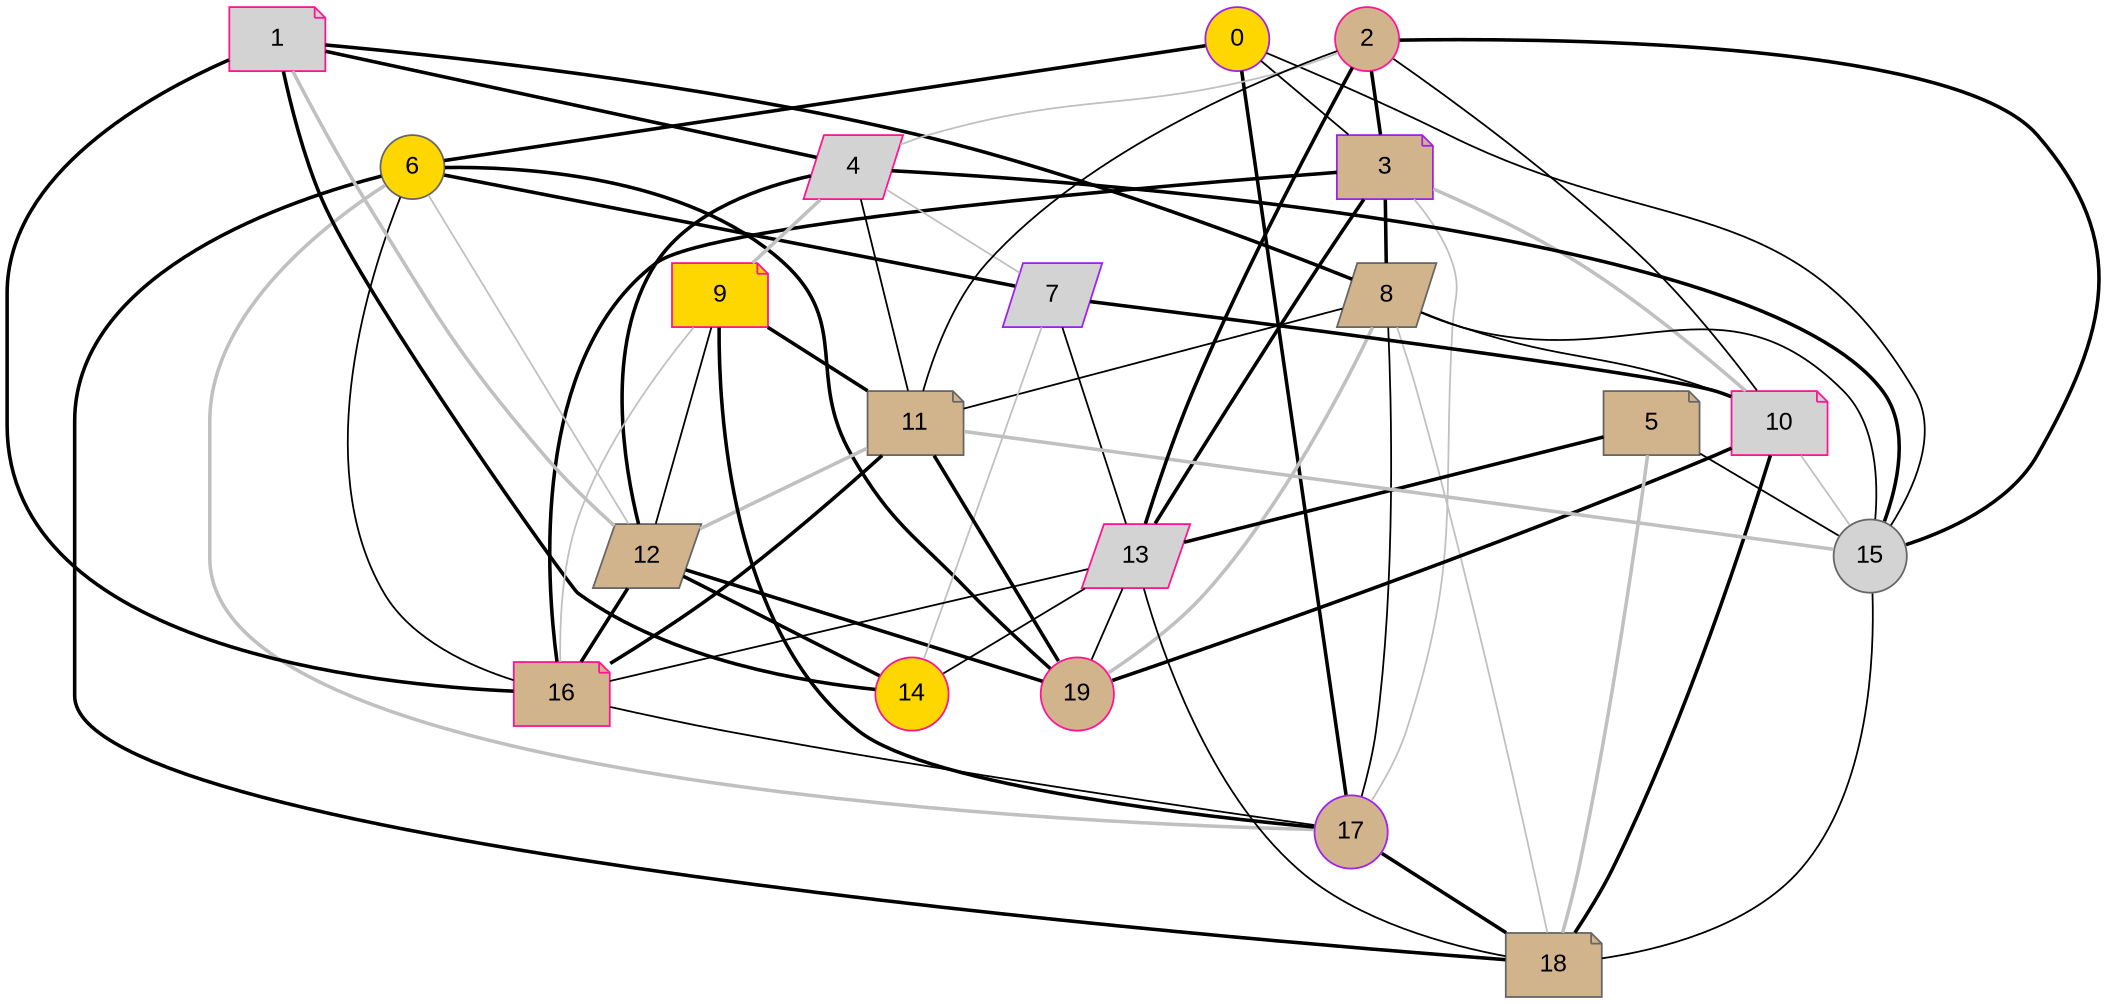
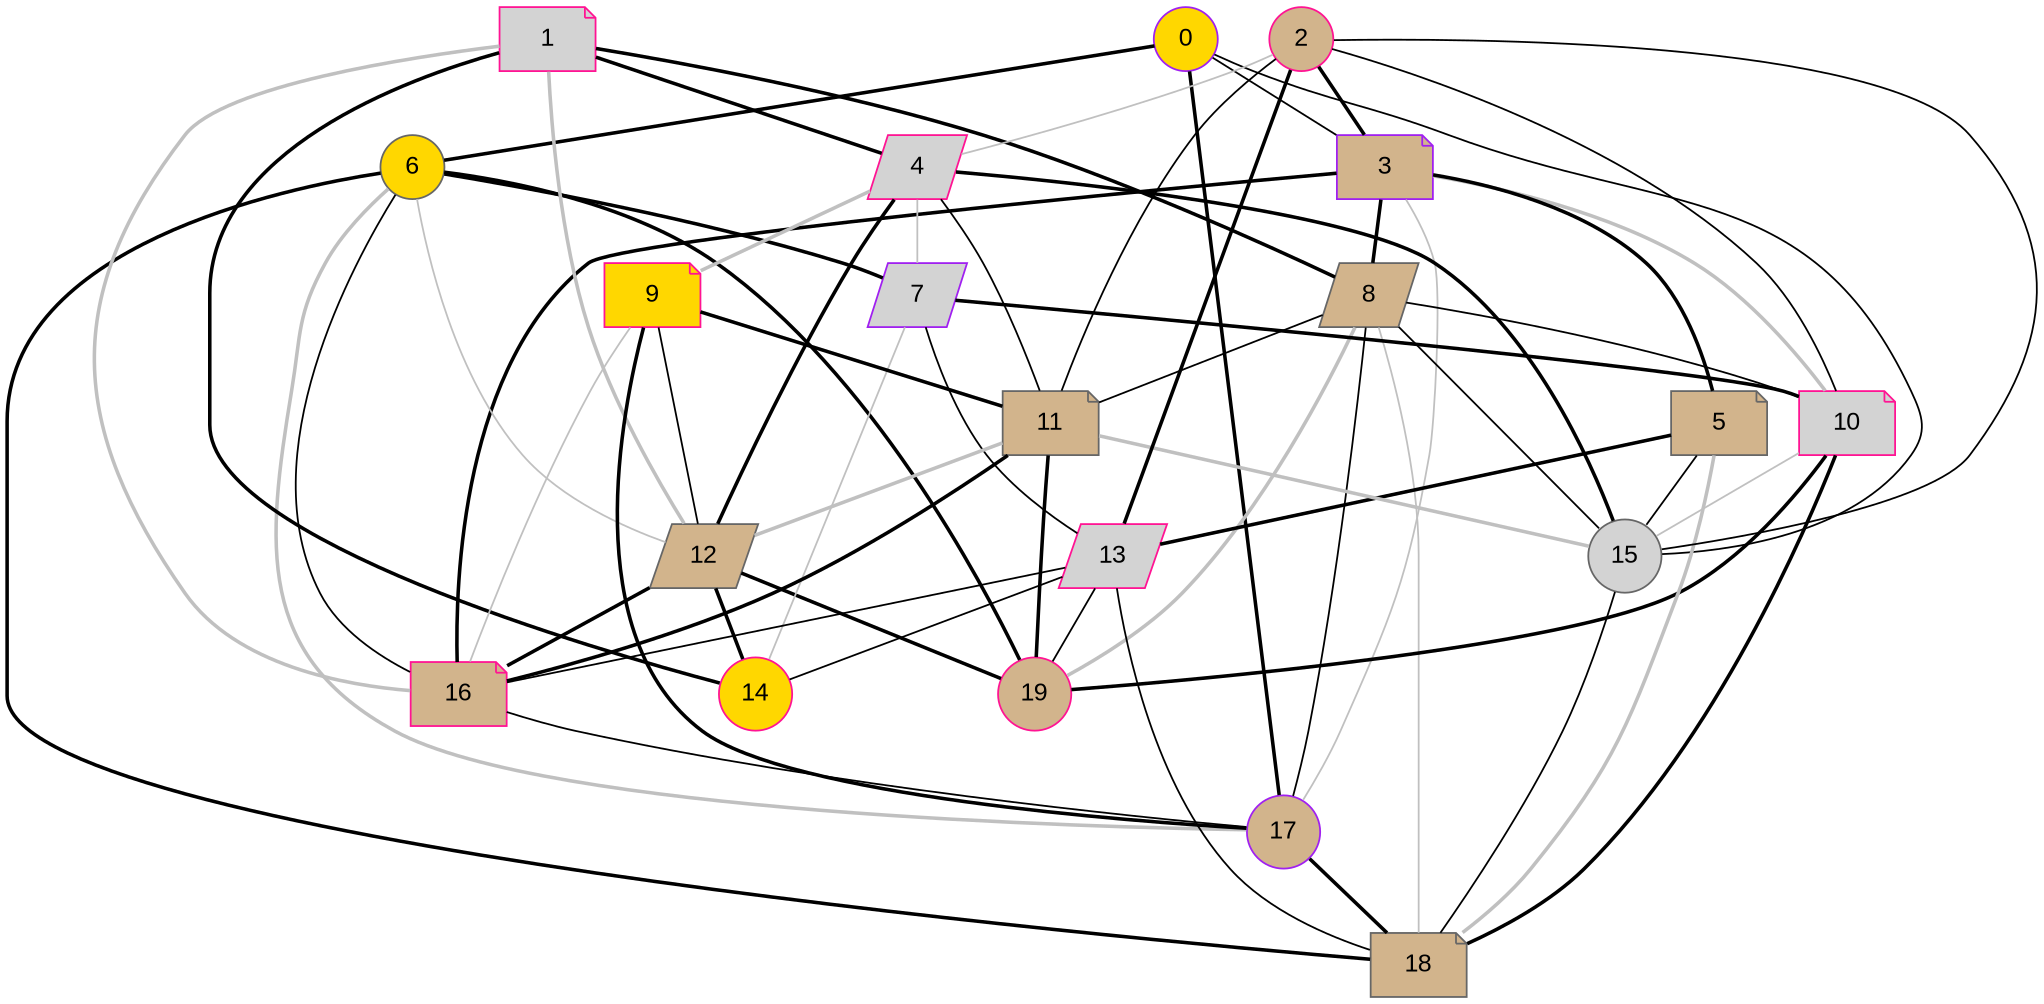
(1976, 98) -> (1978, 146)
(1258, 360) -> (1611, 237)
(23, 500) -> (98, 325)
